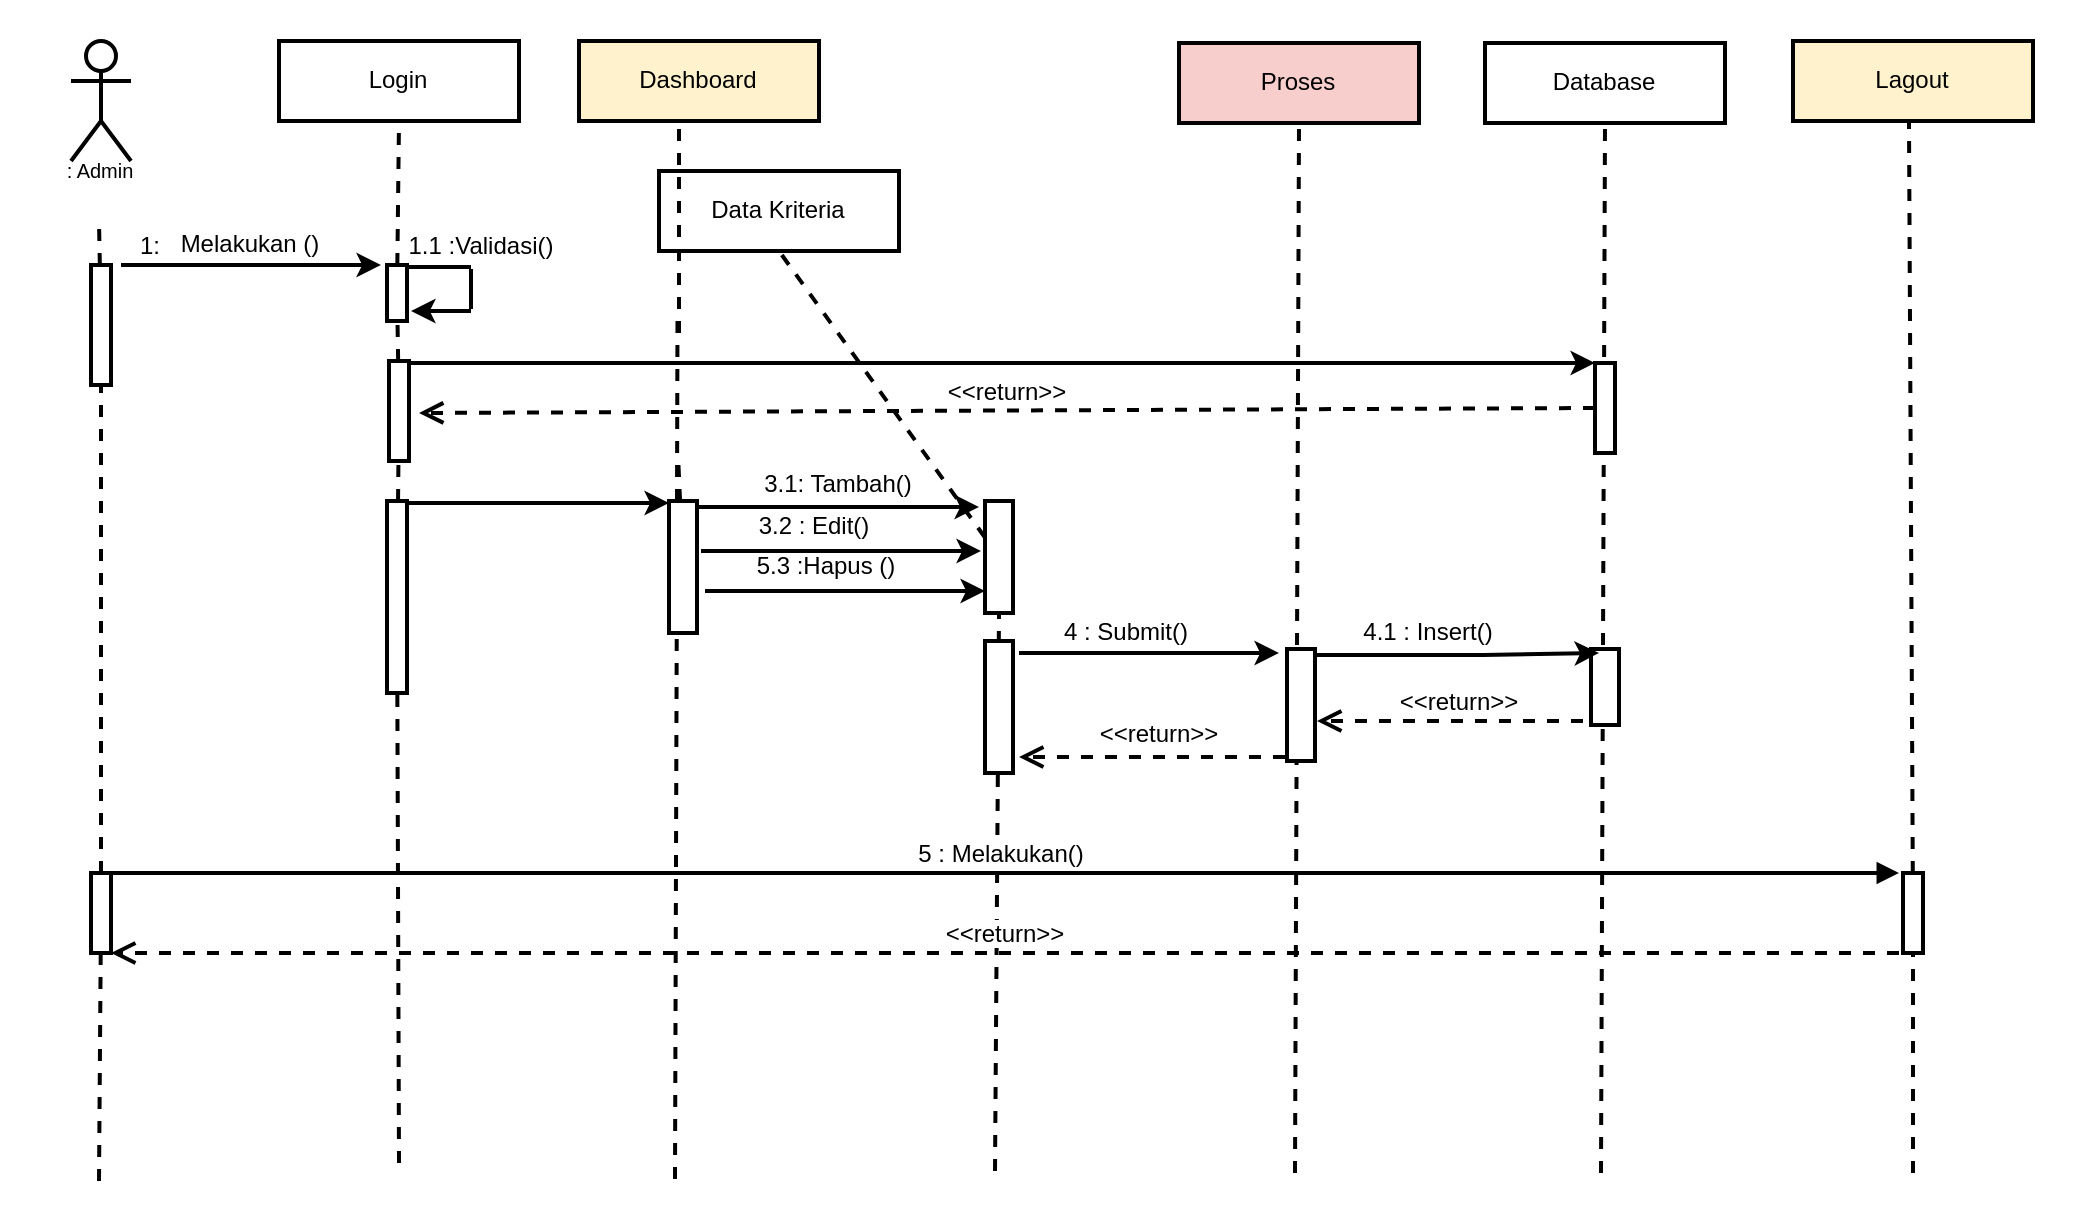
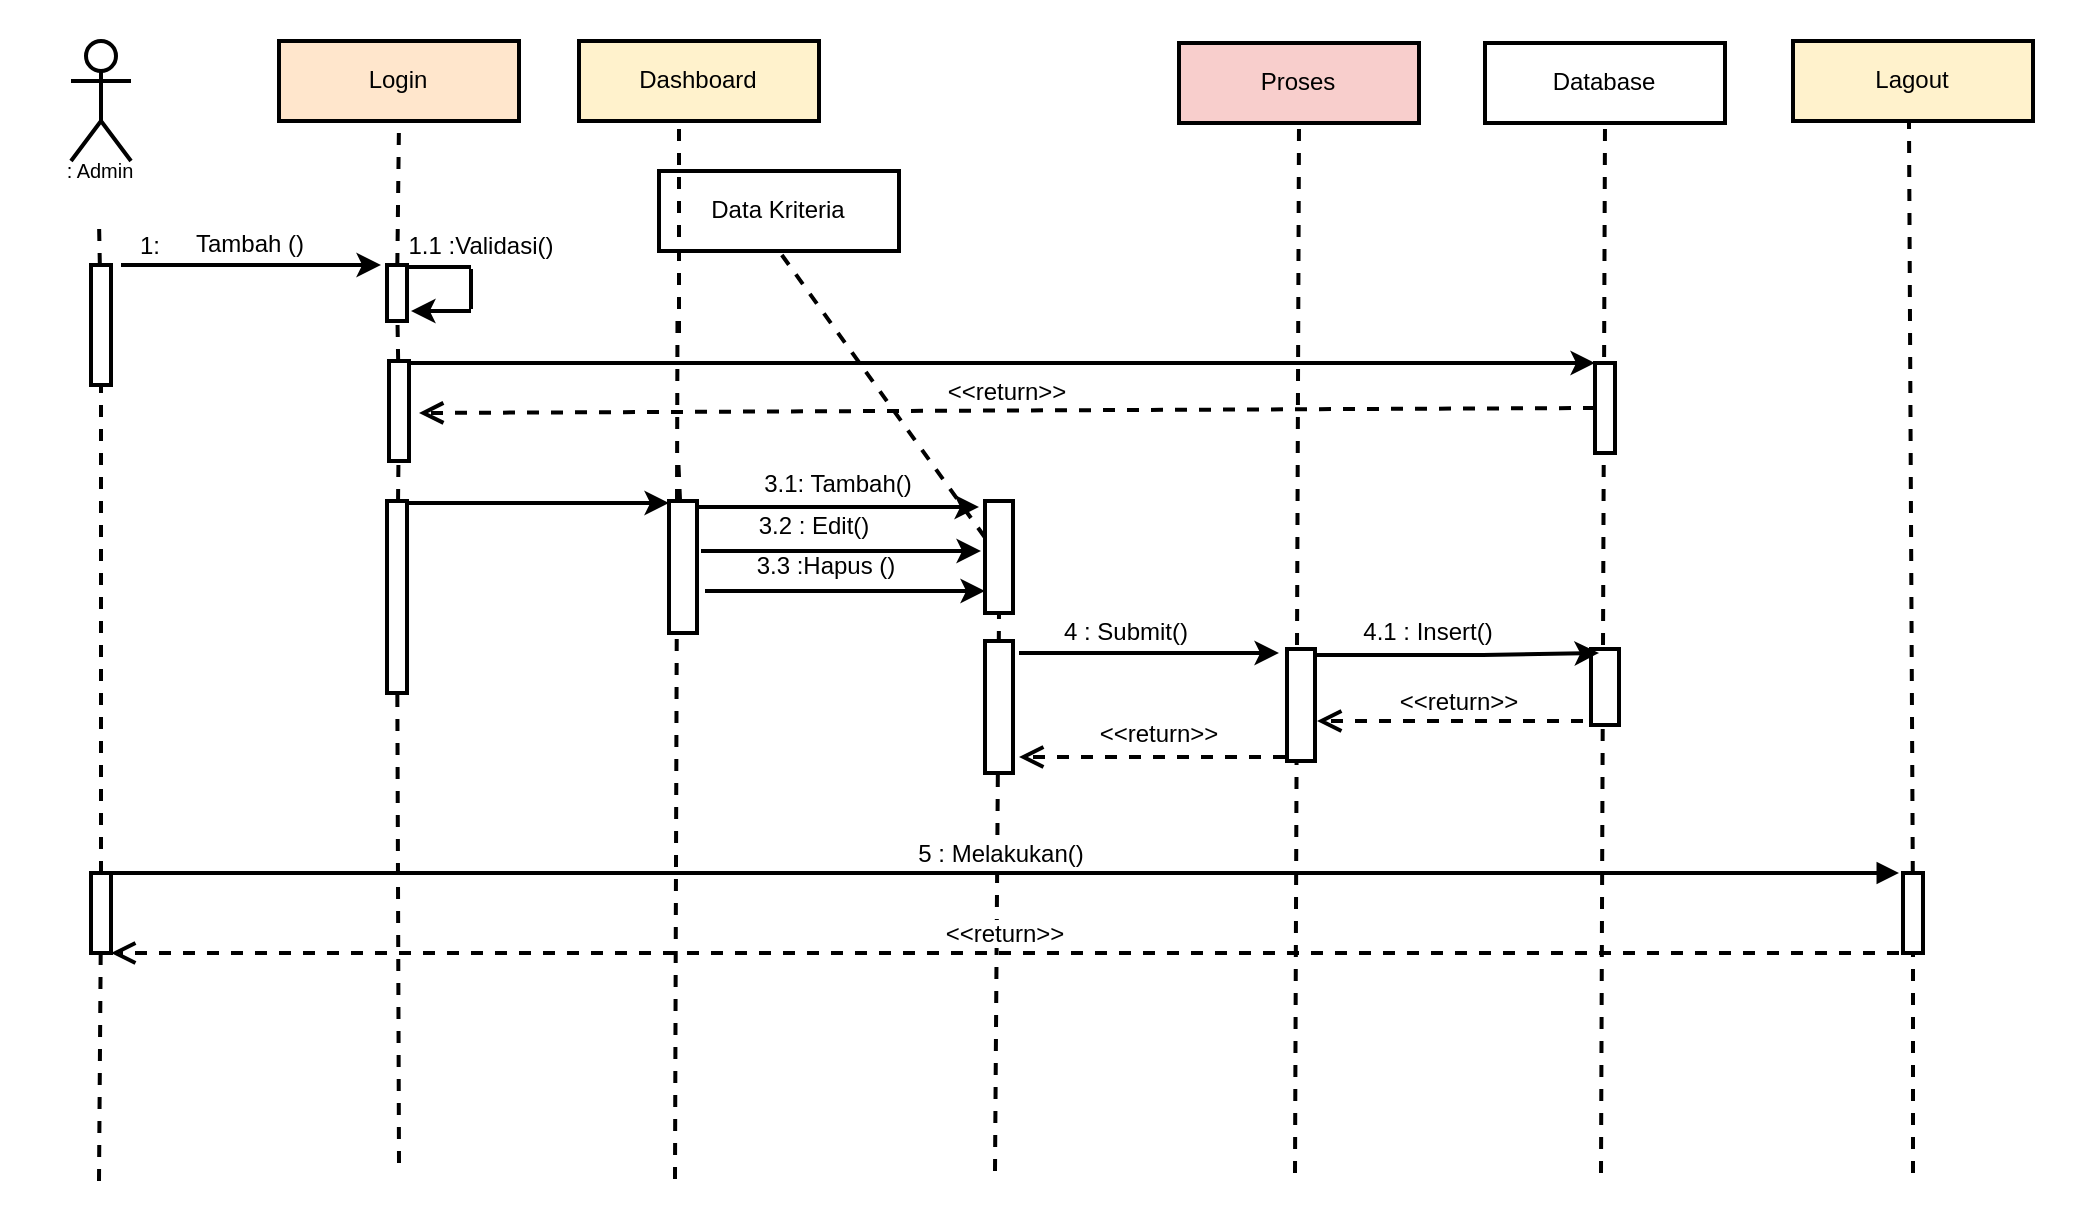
(399, 81) -> (399, 81)
(251, 245) -> (251, 245)
(827, 567) -> (827, 567)
